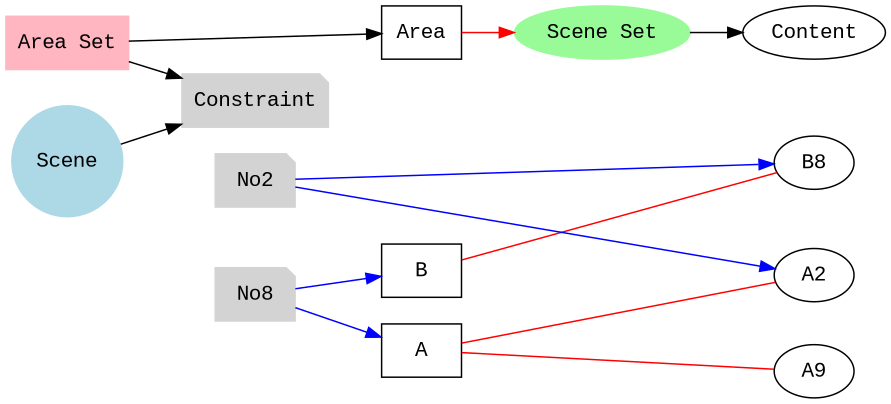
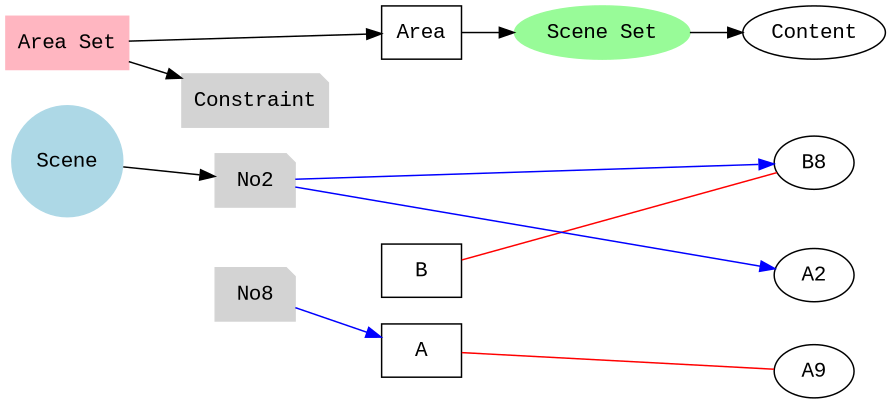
(480, 33) -> (480, 33)
(144, 137) -> (161, 171)
(331, 284) -> none
(618, 313) -> none
